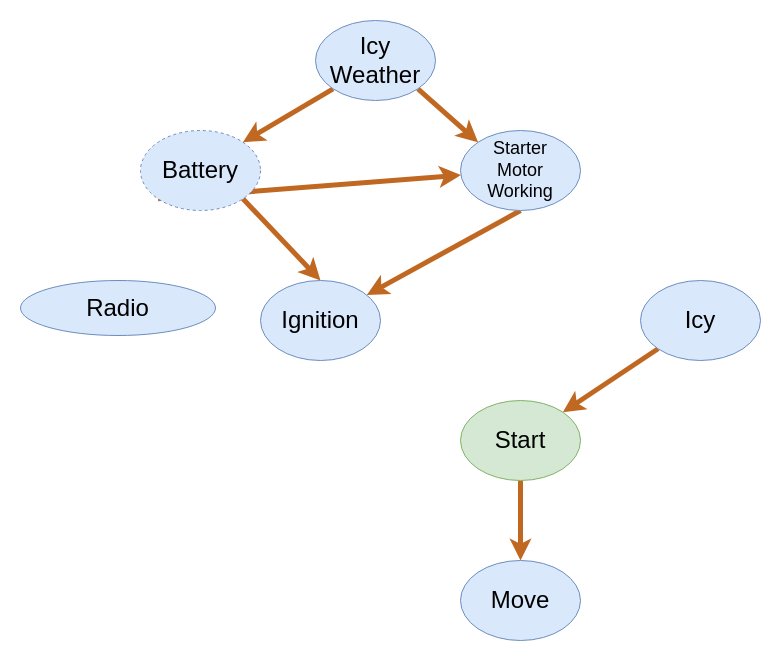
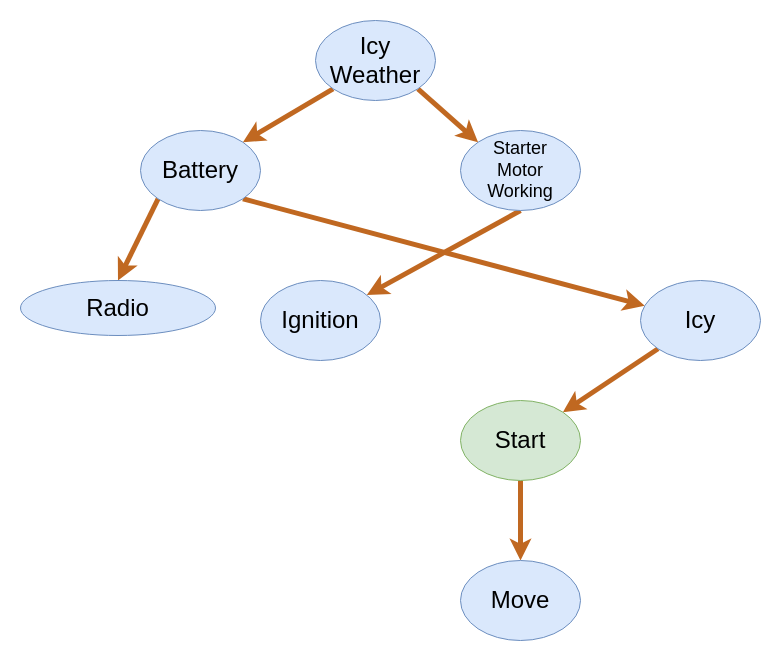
(201, 171) -> (201, 171)
(347, 184) -> (141, 233)
(277, 235) -> (437, 250)
